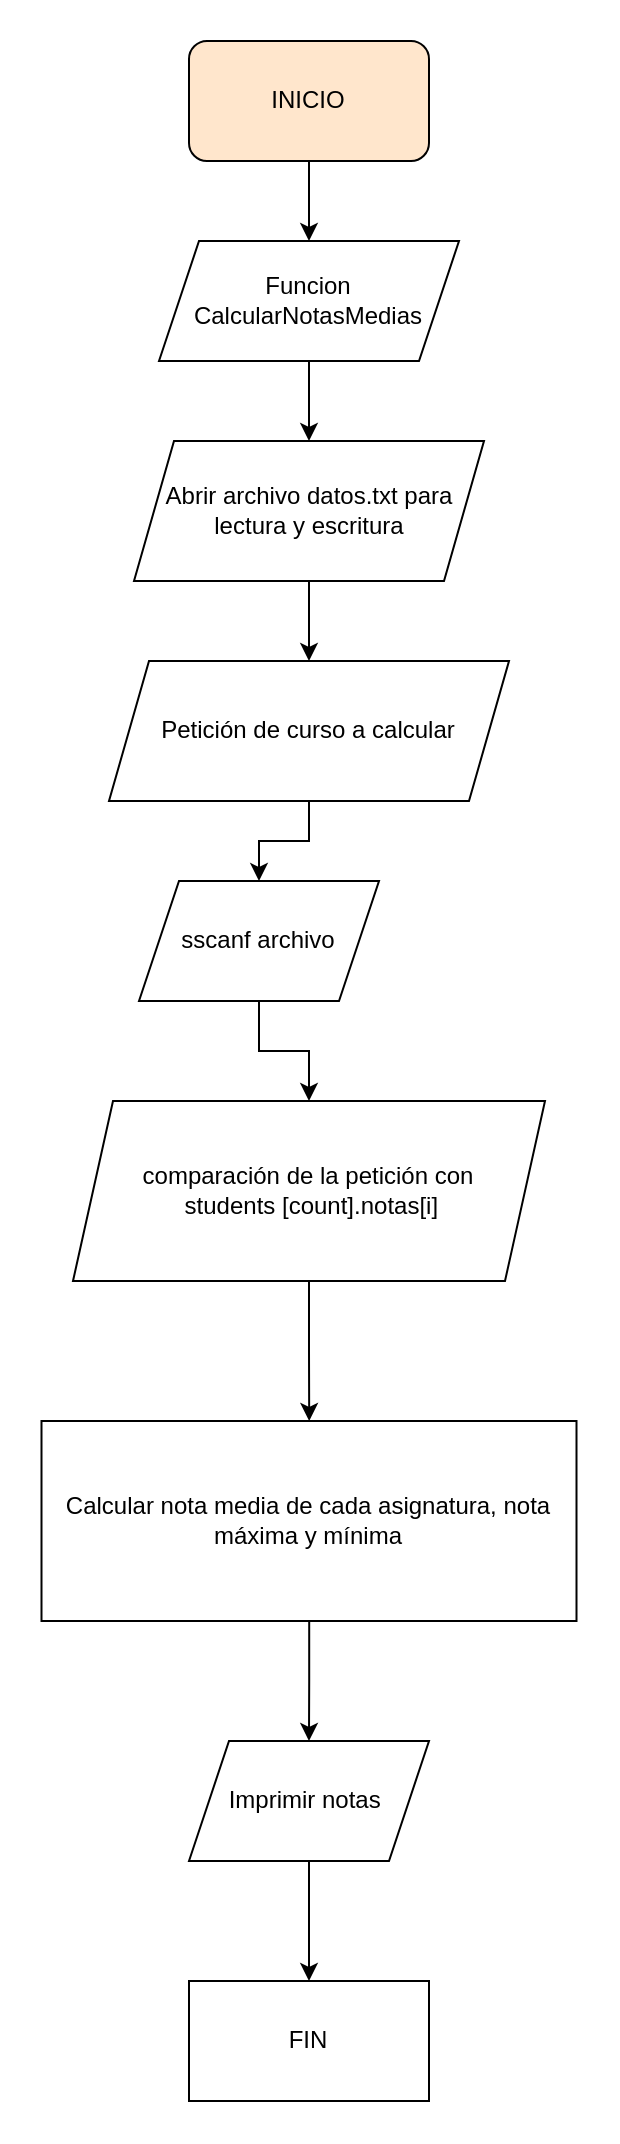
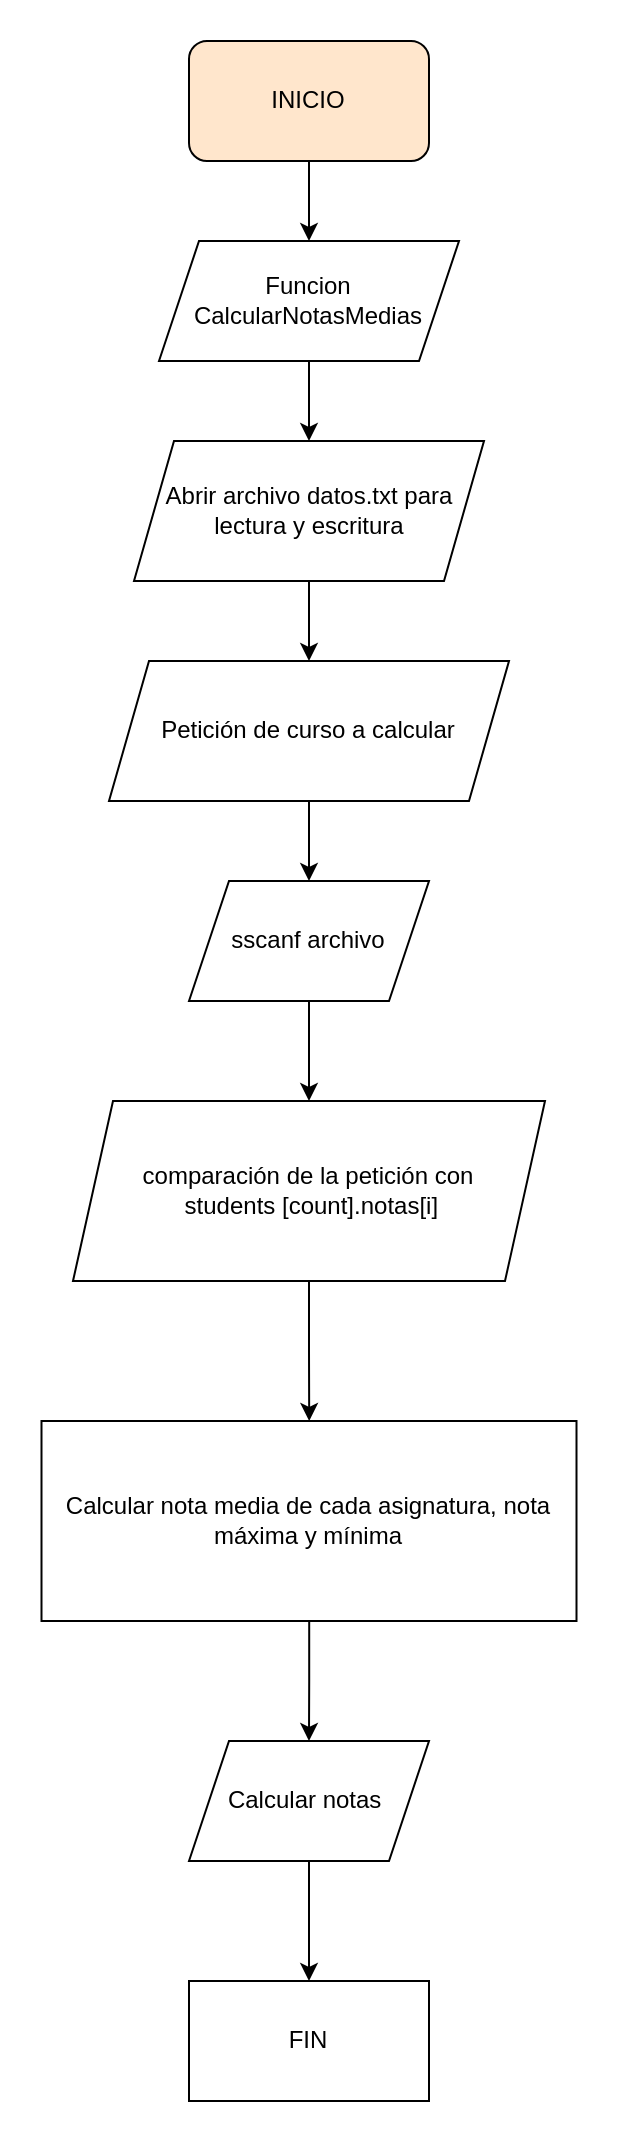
(259, 941) -> (309, 941)
(309, 1801) -> (309, 1801)
